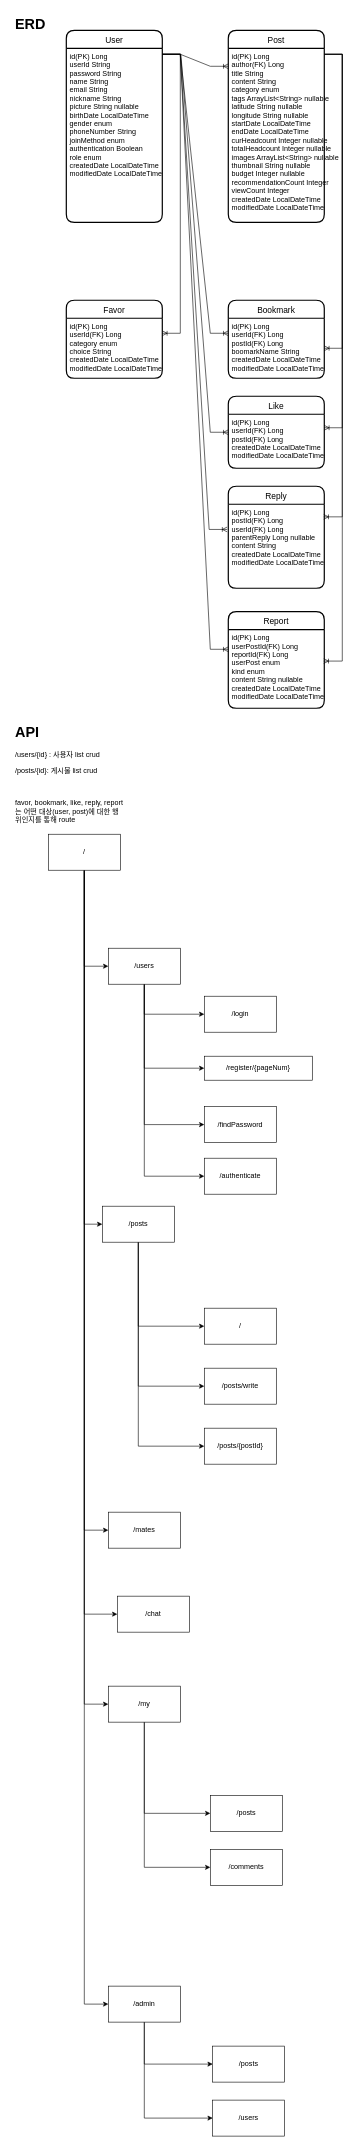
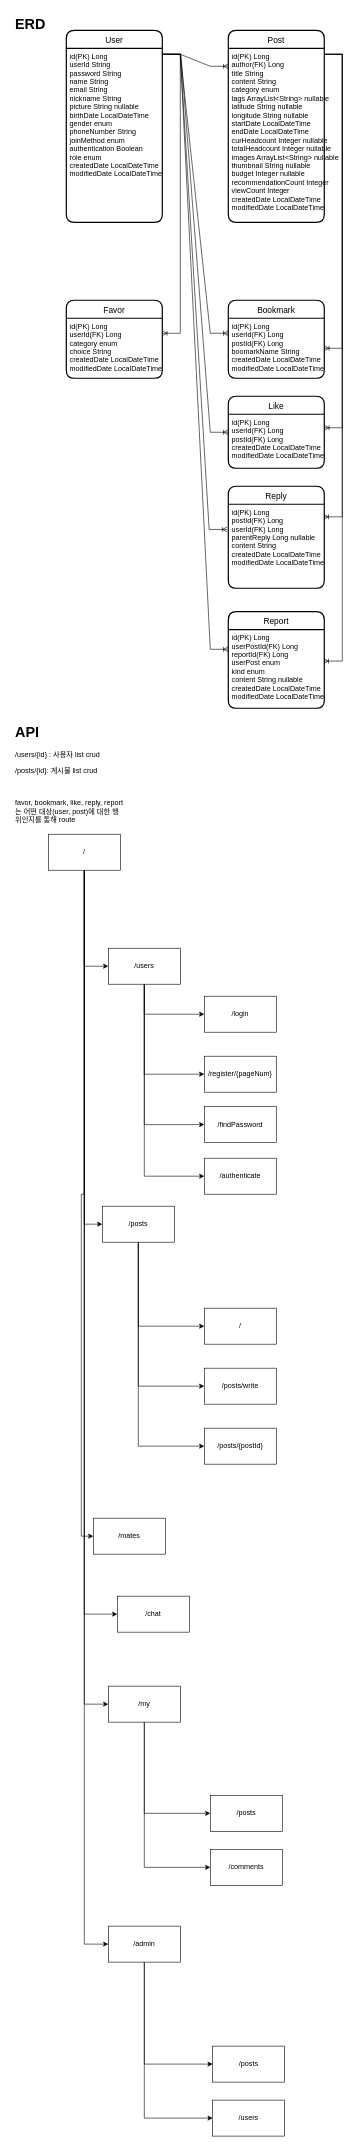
(258, 1068) -> (240, 1074)
(144, 1530) -> (129, 1536)
(144, 2004) -> (144, 1944)
